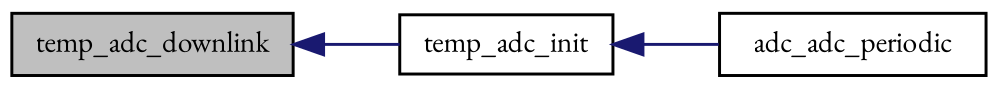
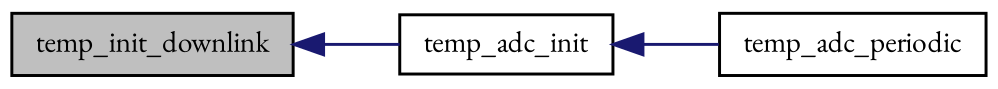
(152, 44) -> (152, 44)
(853, 44) -> (853, 44)
